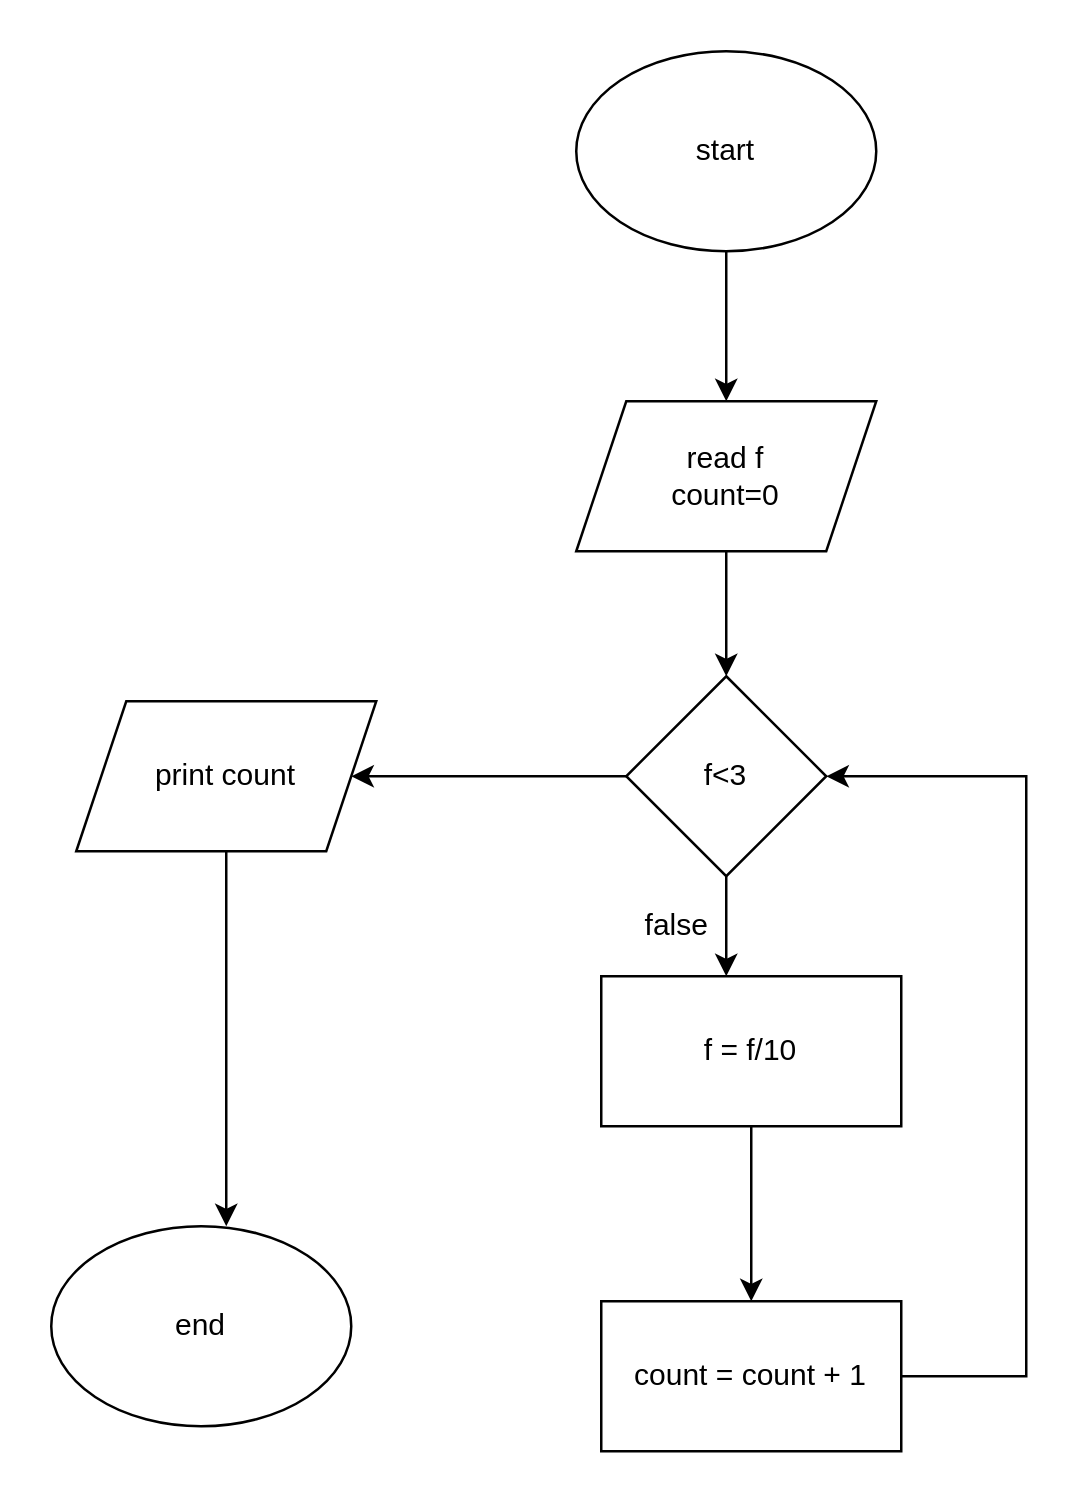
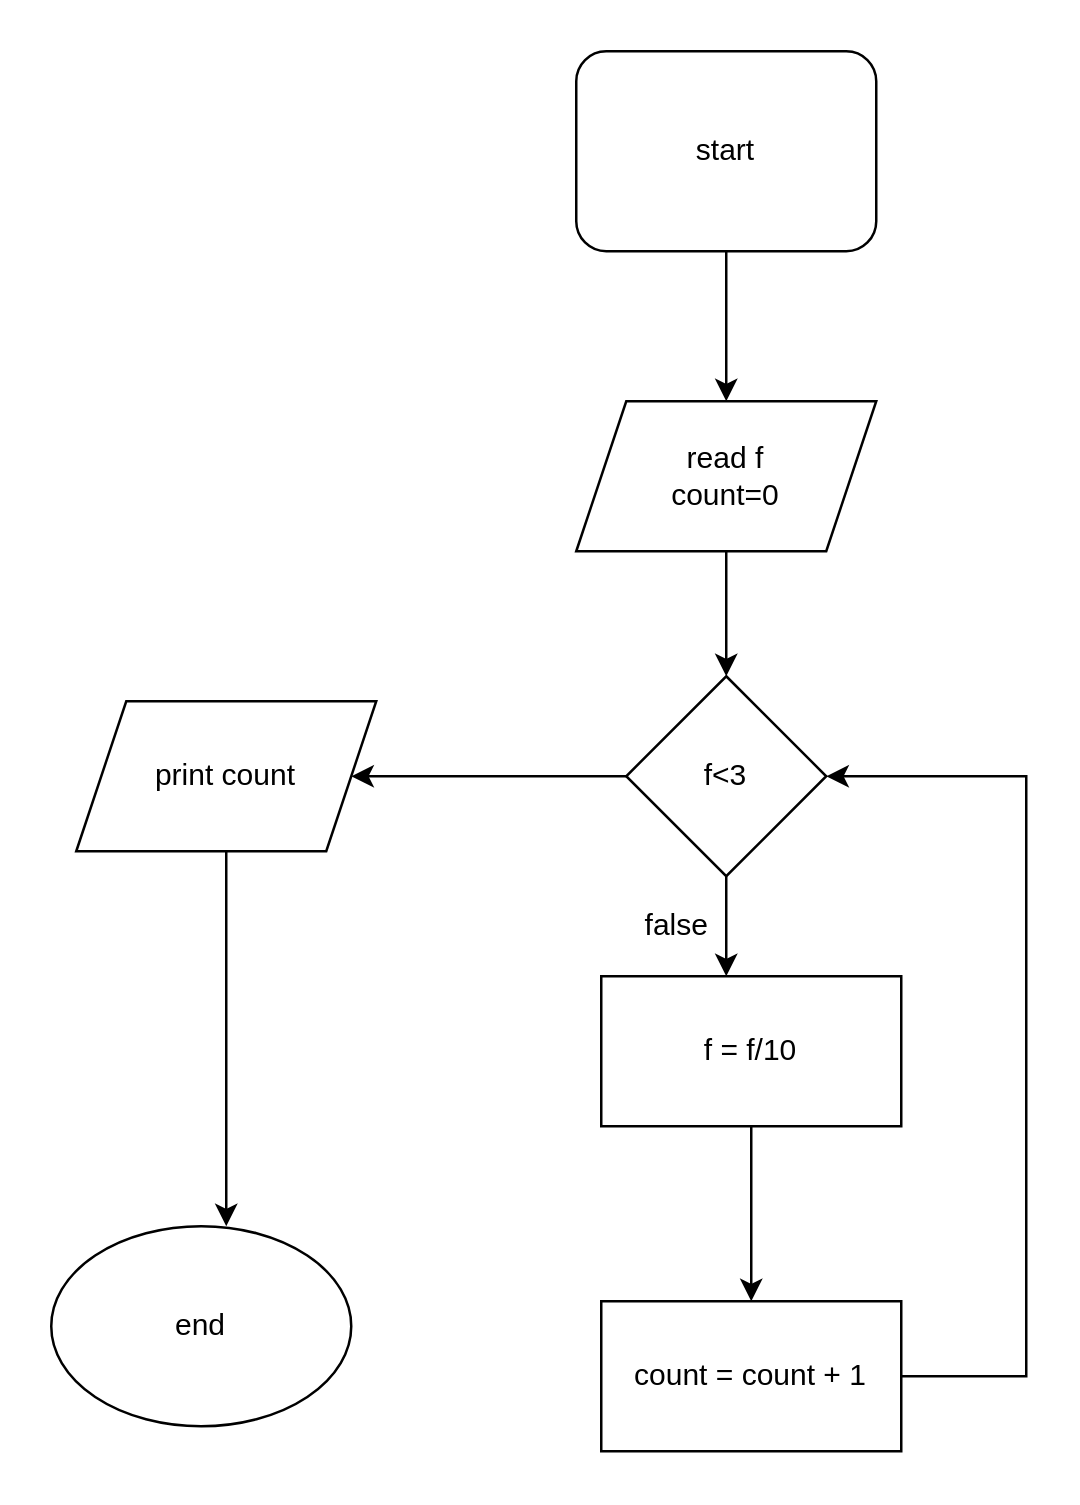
(726, 151) -> (726, 151)
